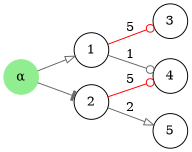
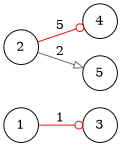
(131, 27) -> (61, 118)
(127, 62) -> none
(21, 77) -> none
